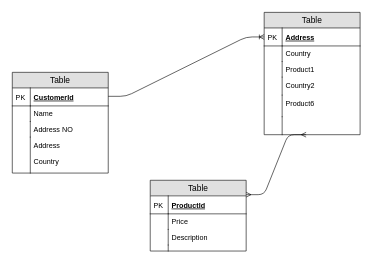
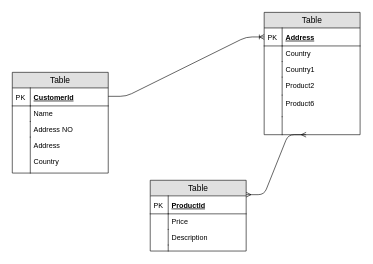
(302, 70) -> (302, 70)
(302, 85) -> (302, 85)
